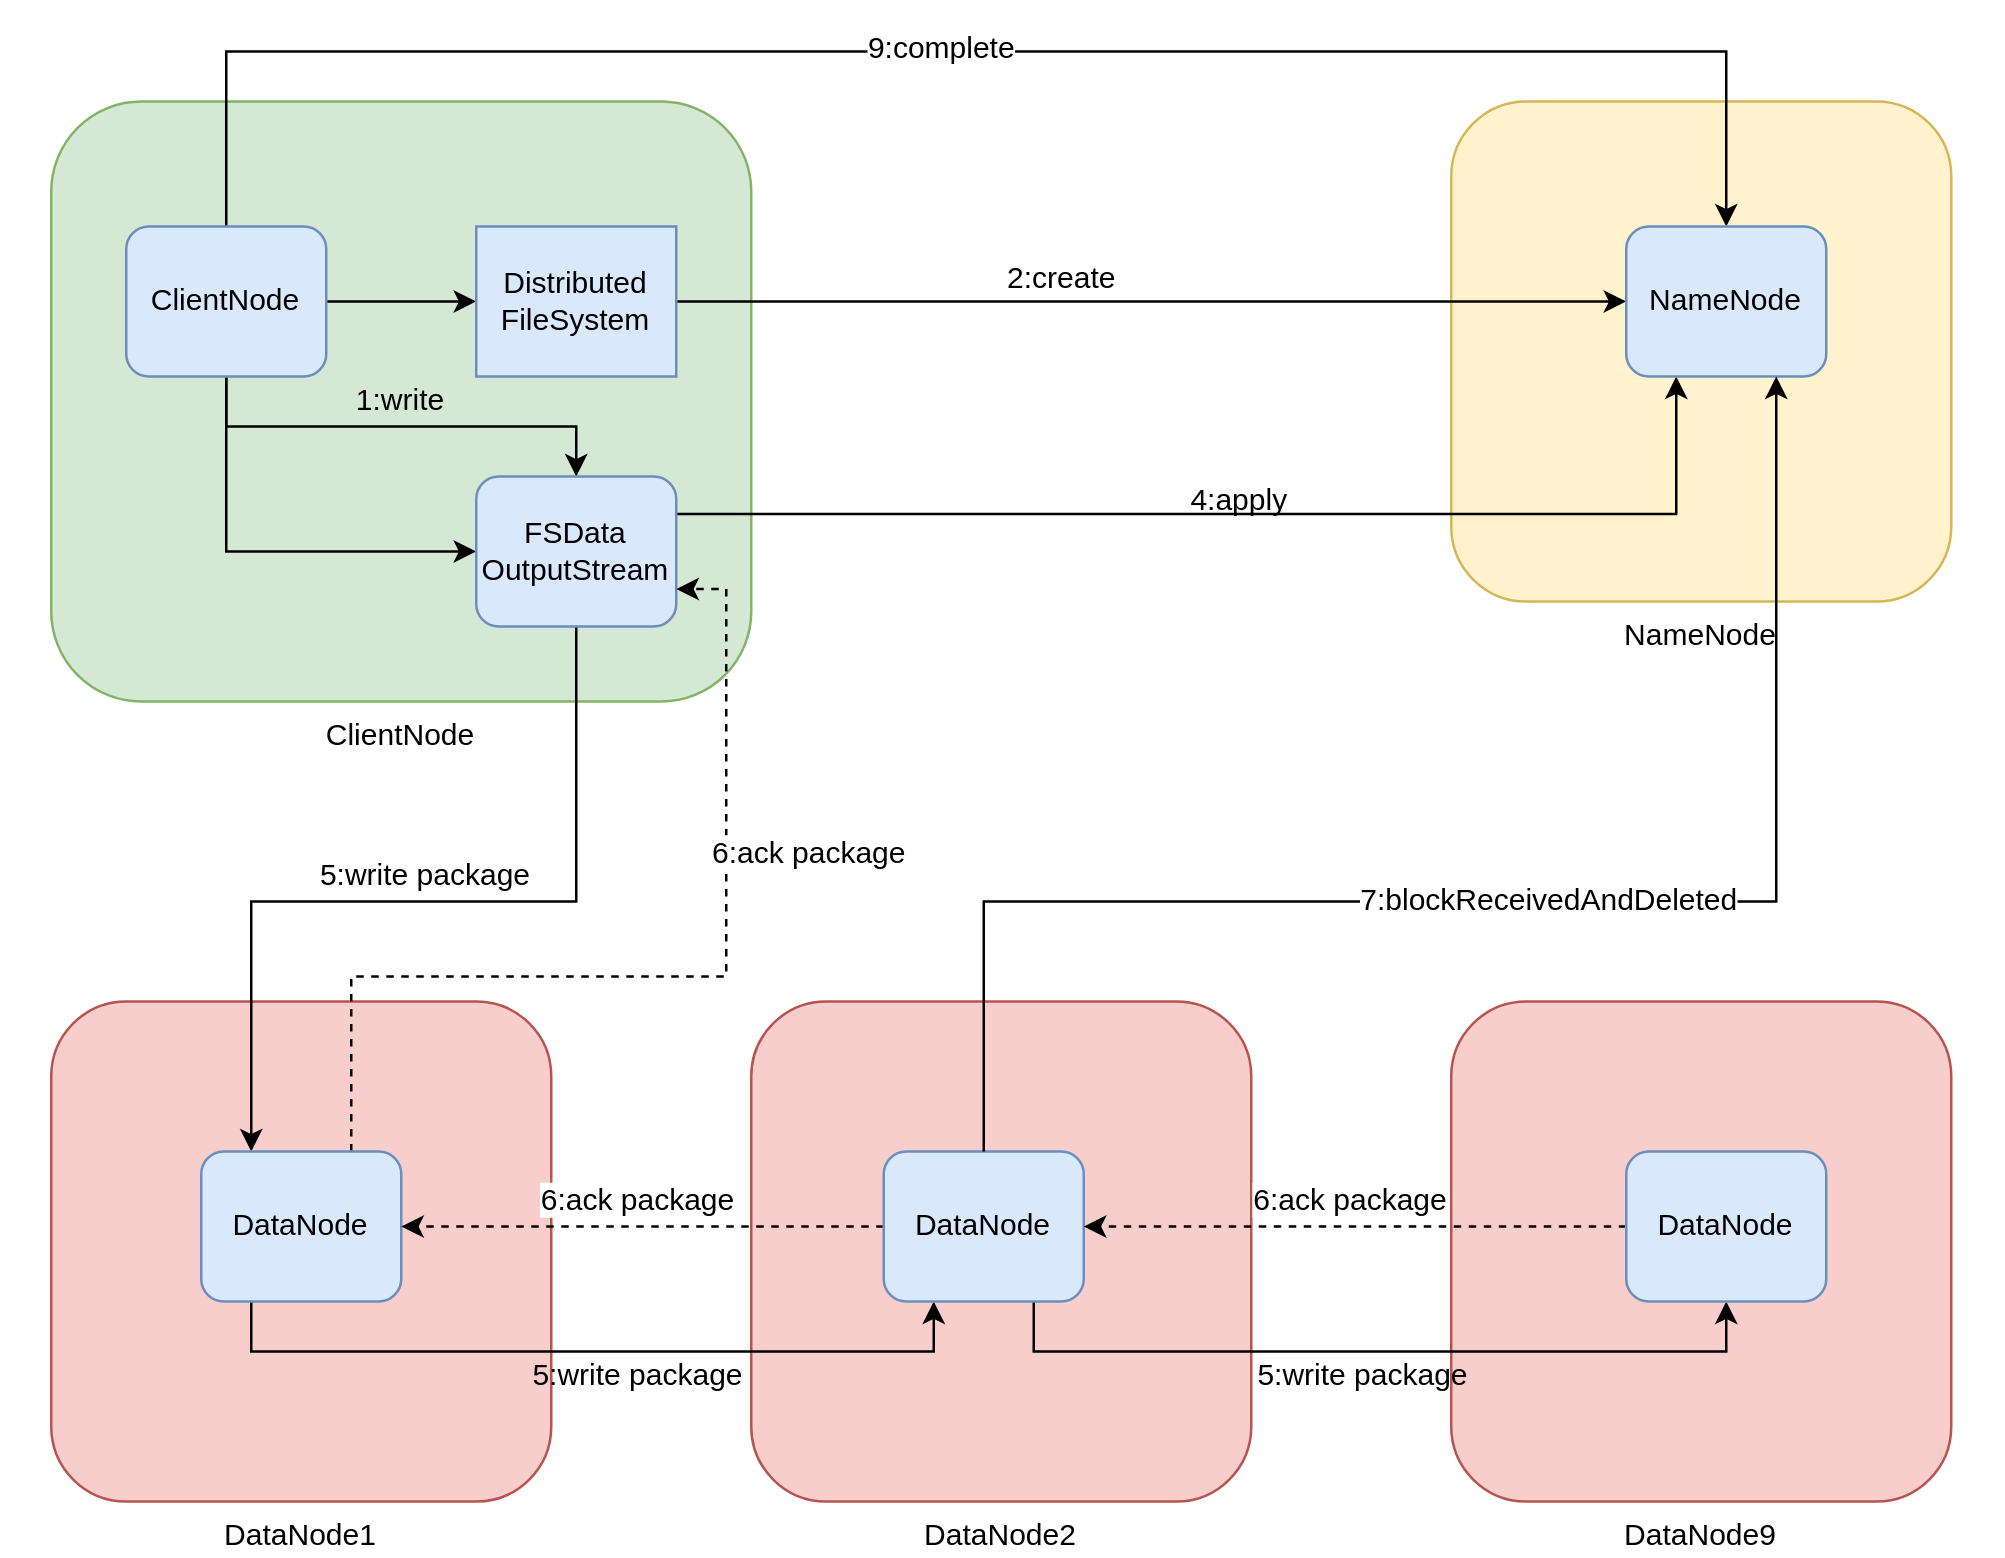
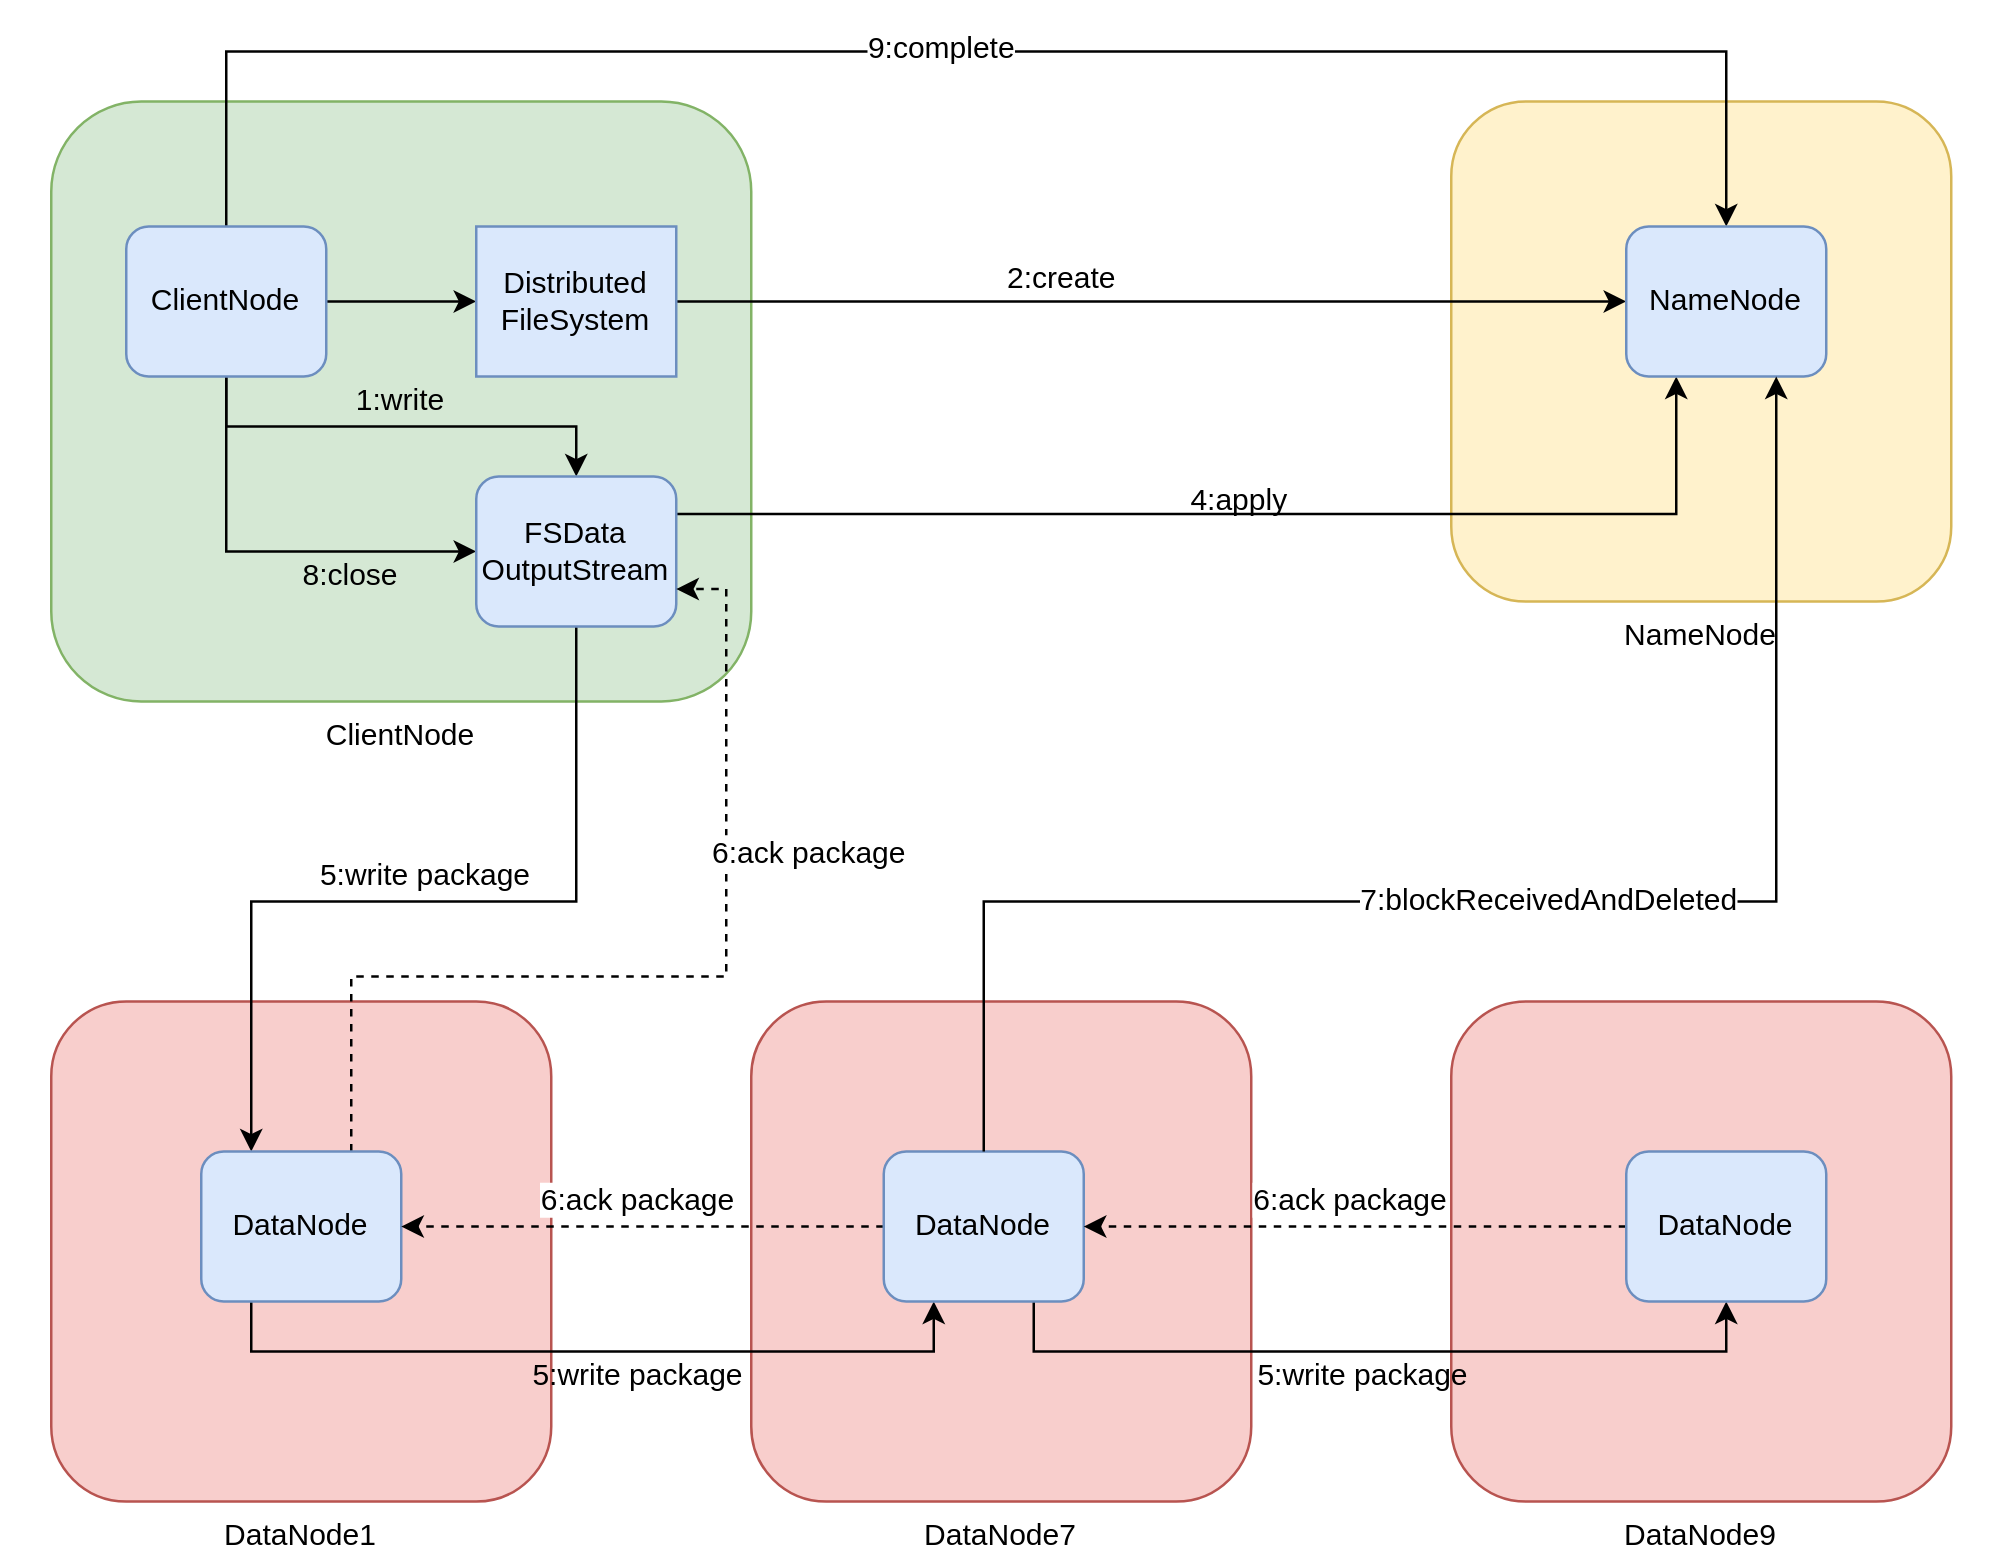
none -> (351, 576)
(1001, 1537) -> (1001, 1537)
